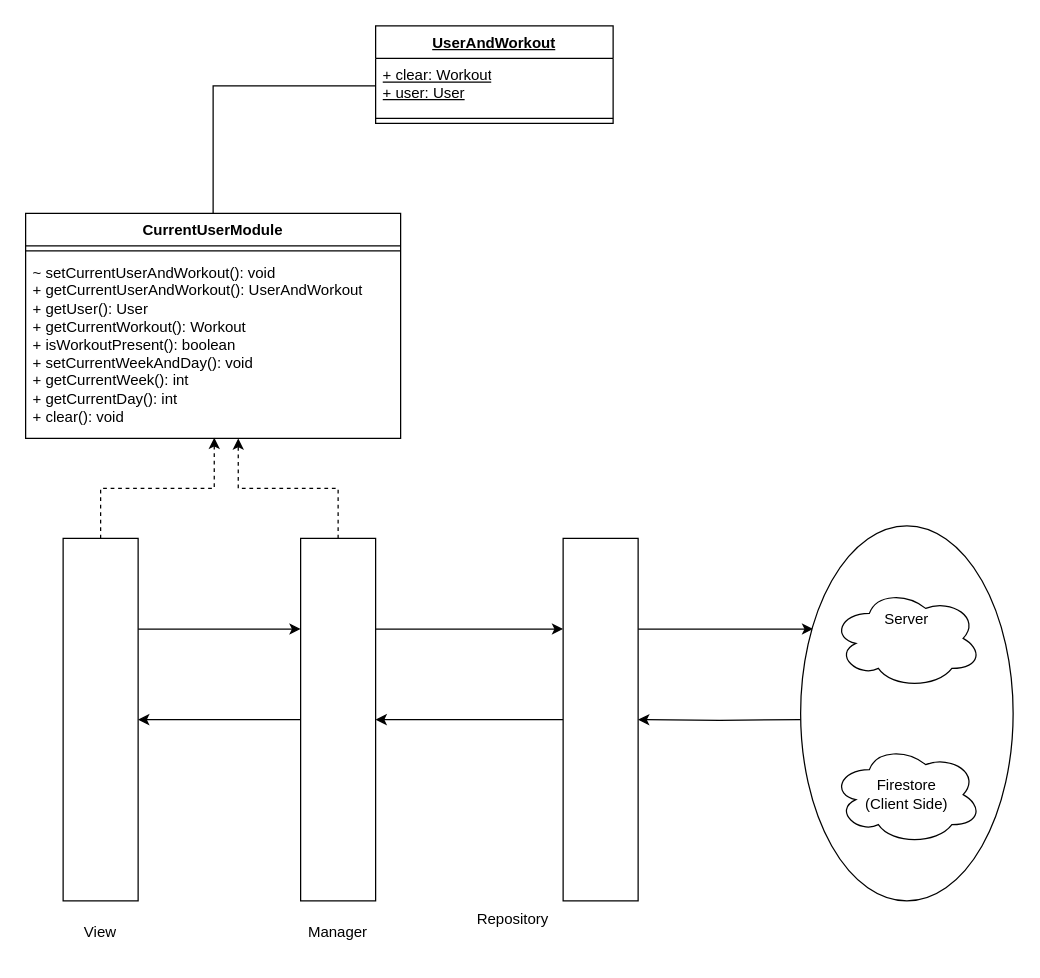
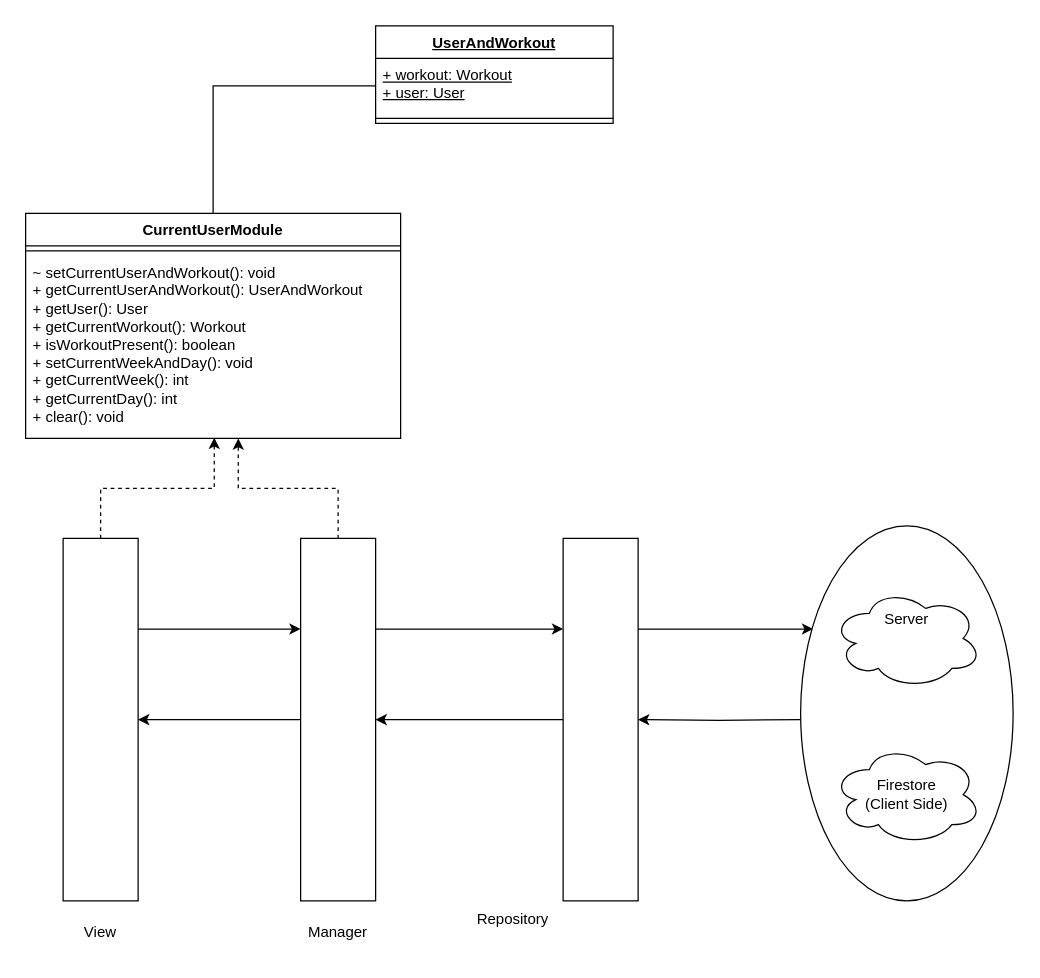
(443, 85) -> (453, 85)
